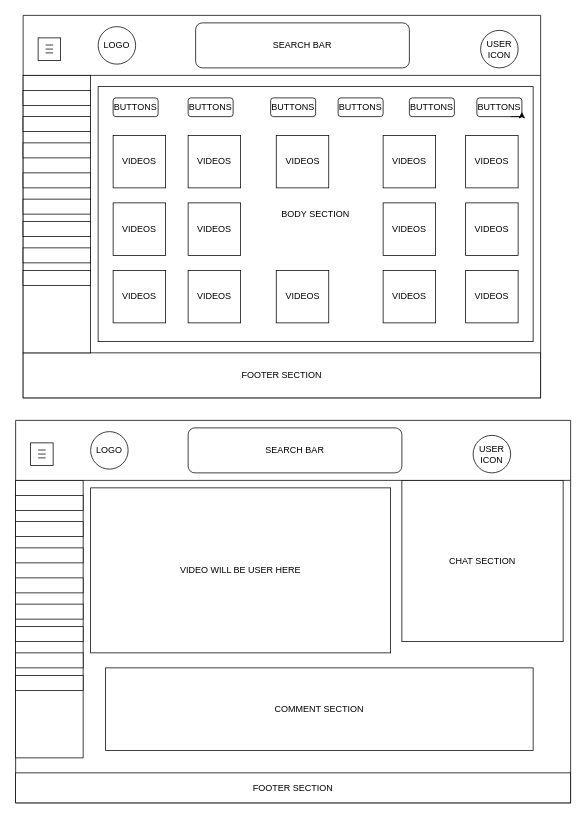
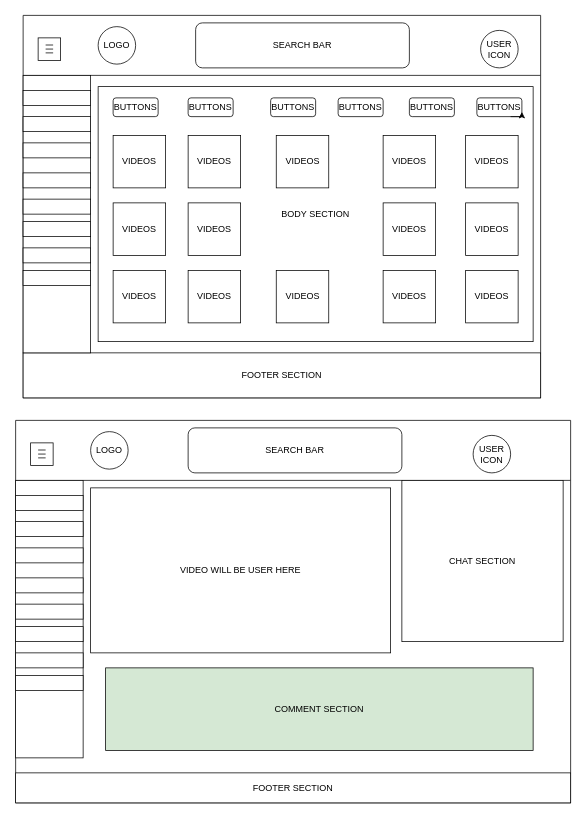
(319, 709) -> (319, 709)
